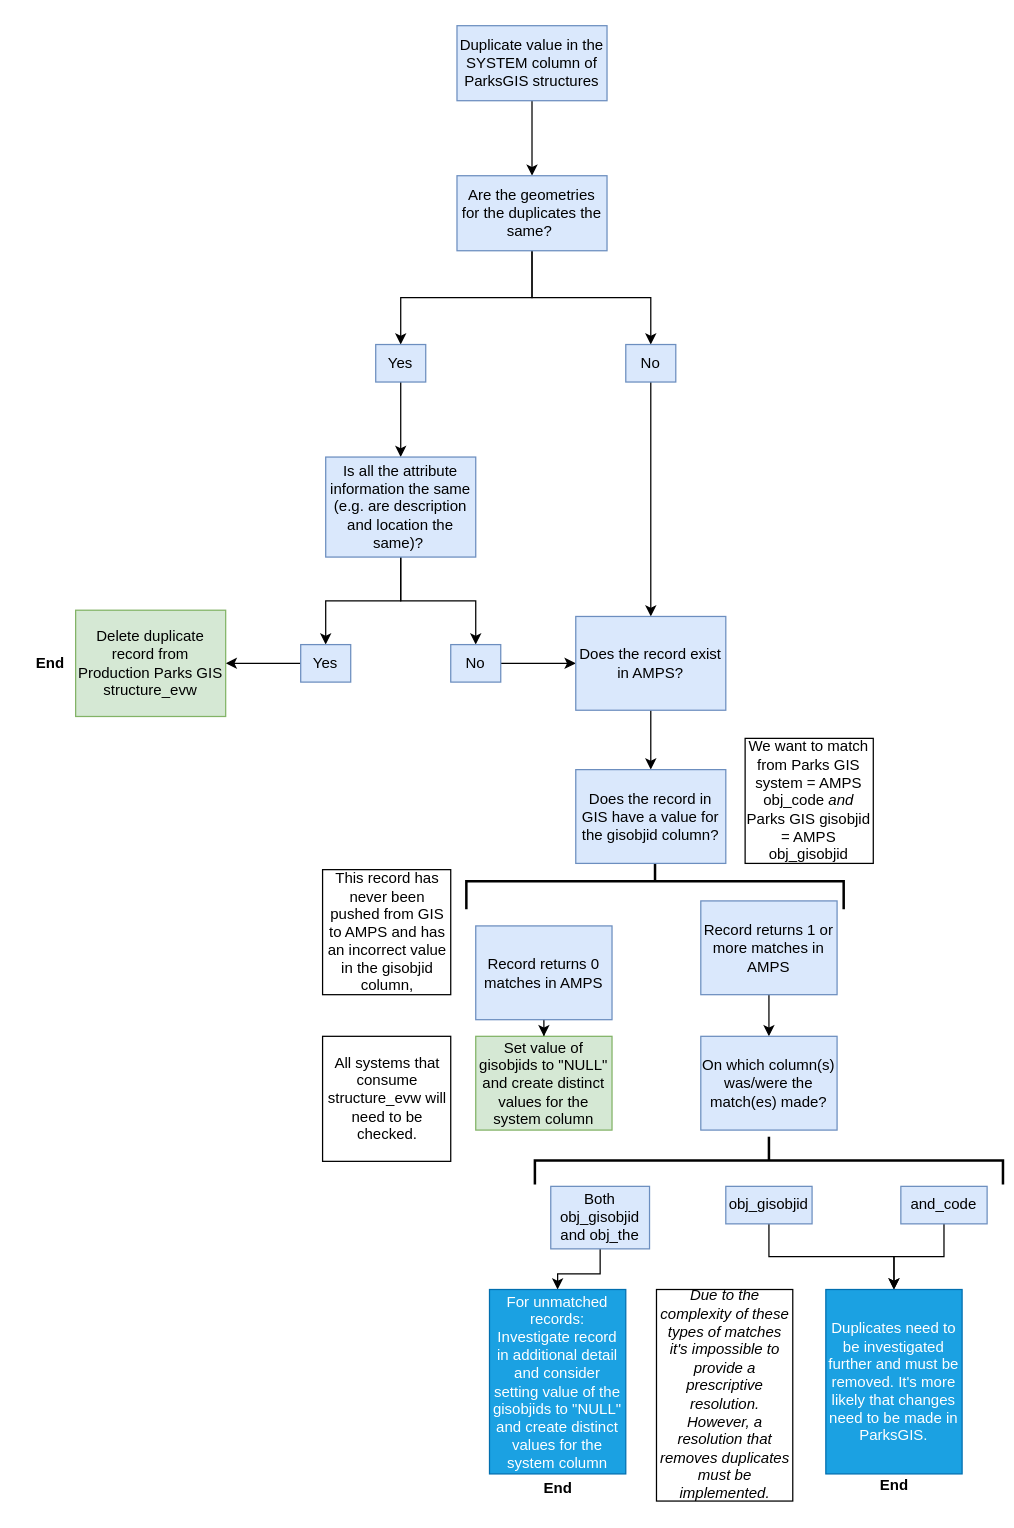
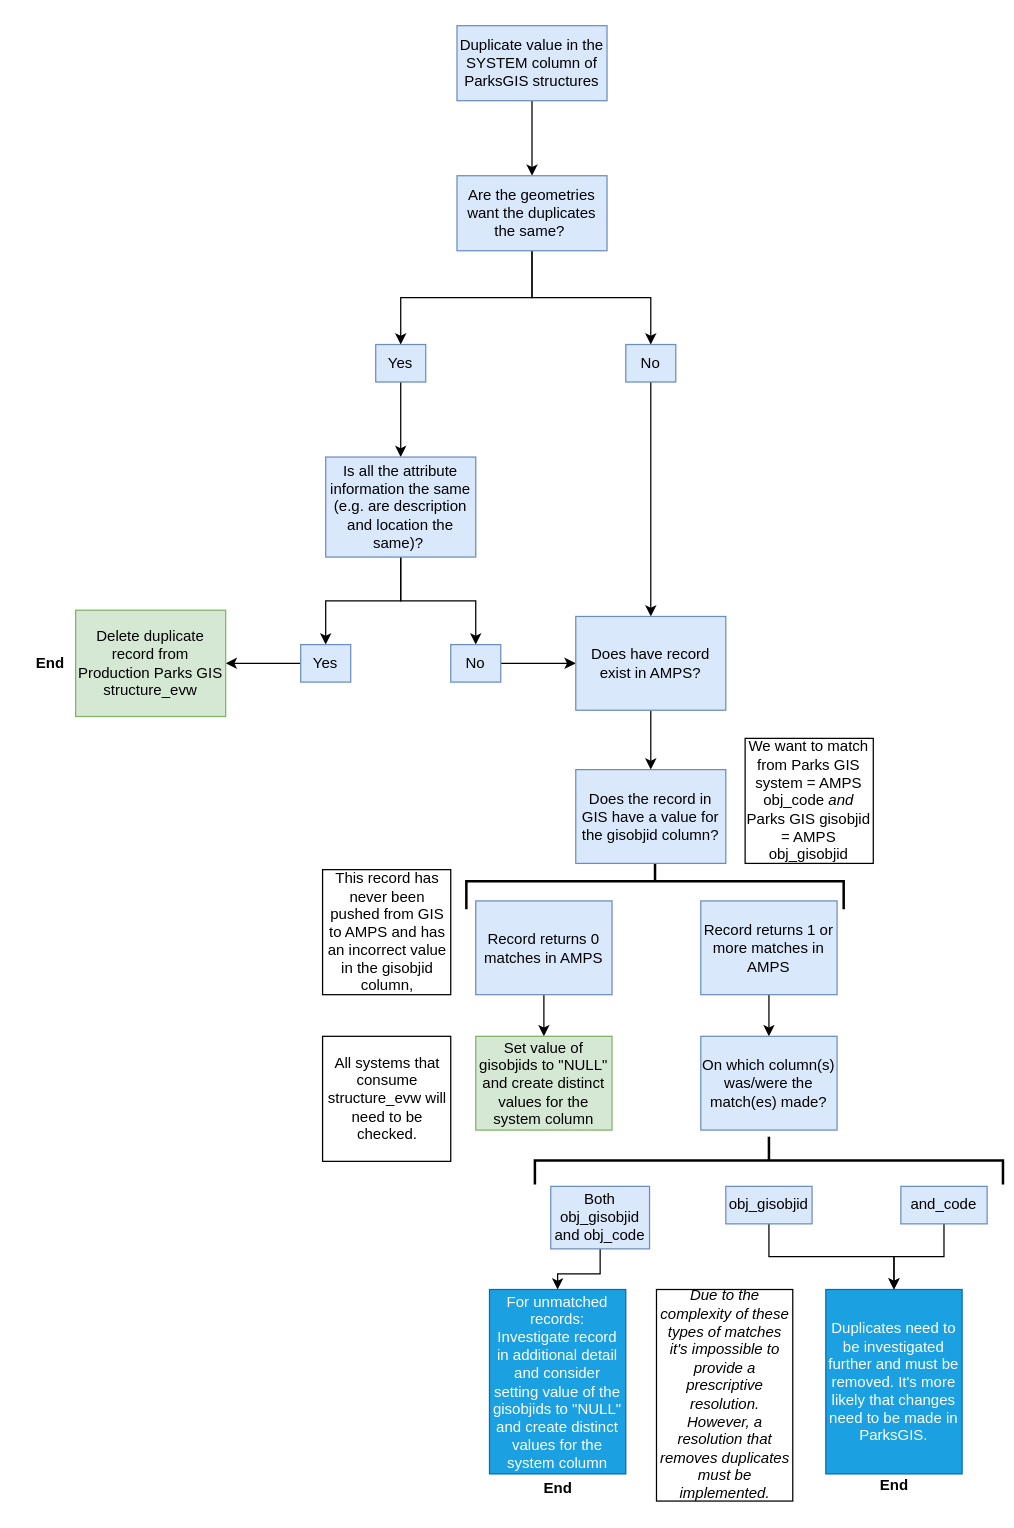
(532, 213) -> (532, 213)
(651, 663) -> (651, 663)
(544, 973) -> (544, 948)
(600, 1217) -> (600, 1217)
